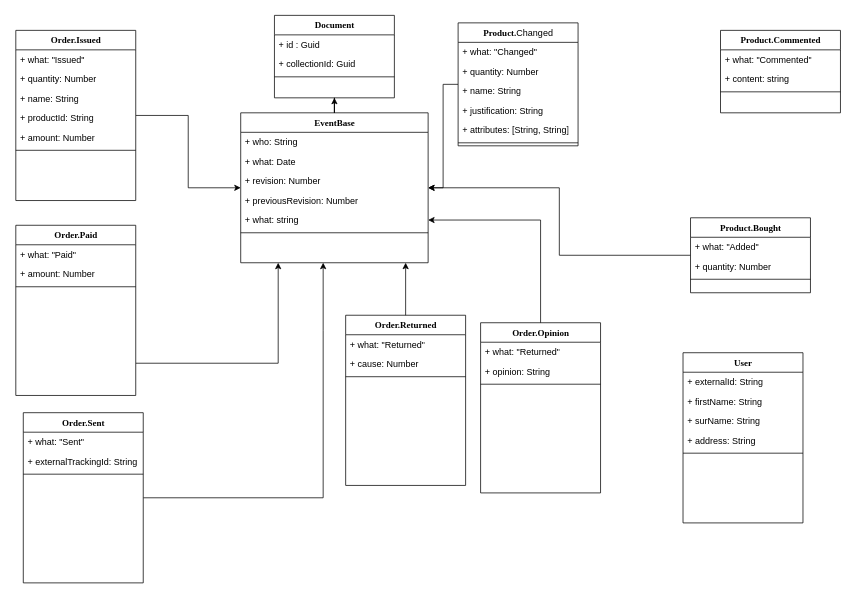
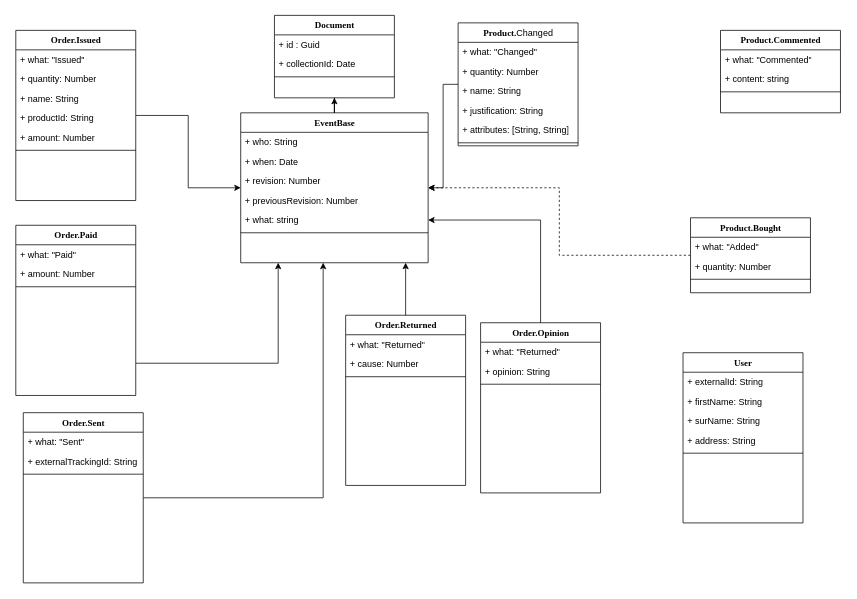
(321, 65) -> (322, 65)
(272, 163) -> (272, 163)
(559, 229) -> (559, 229)
